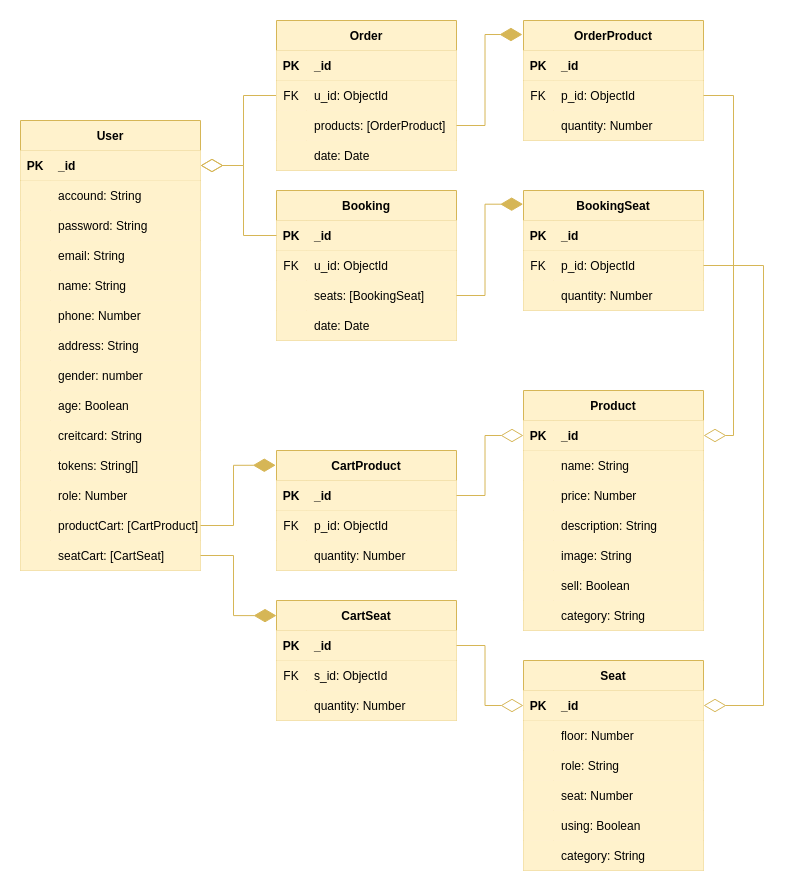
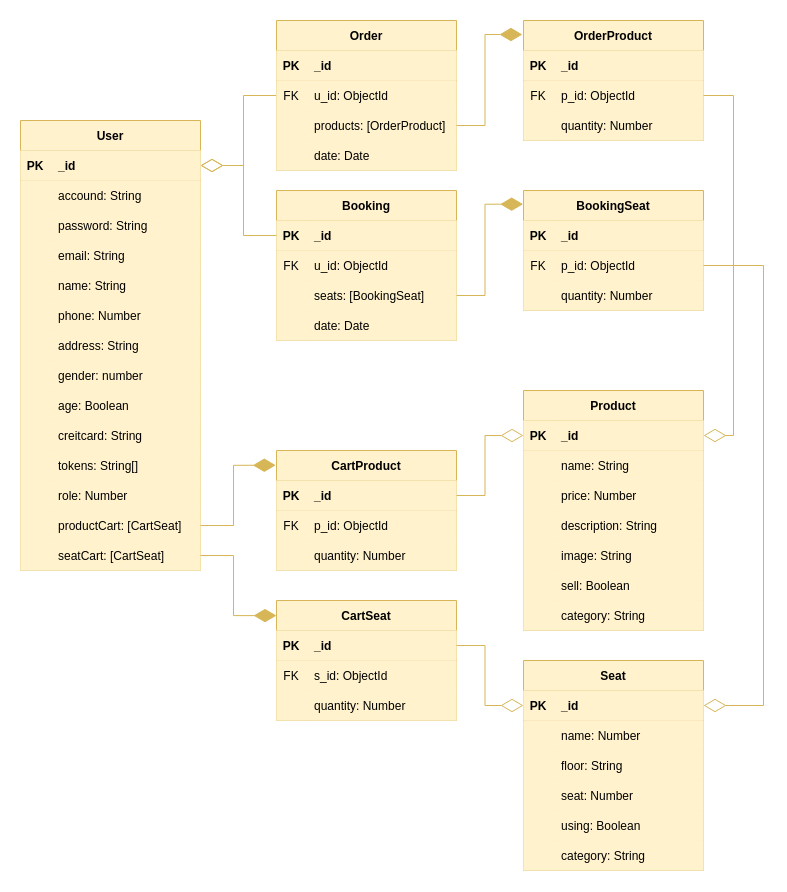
(142, 526) -> (132, 526)
(600, 736) -> (598, 736)
(595, 766) -> (598, 766)
